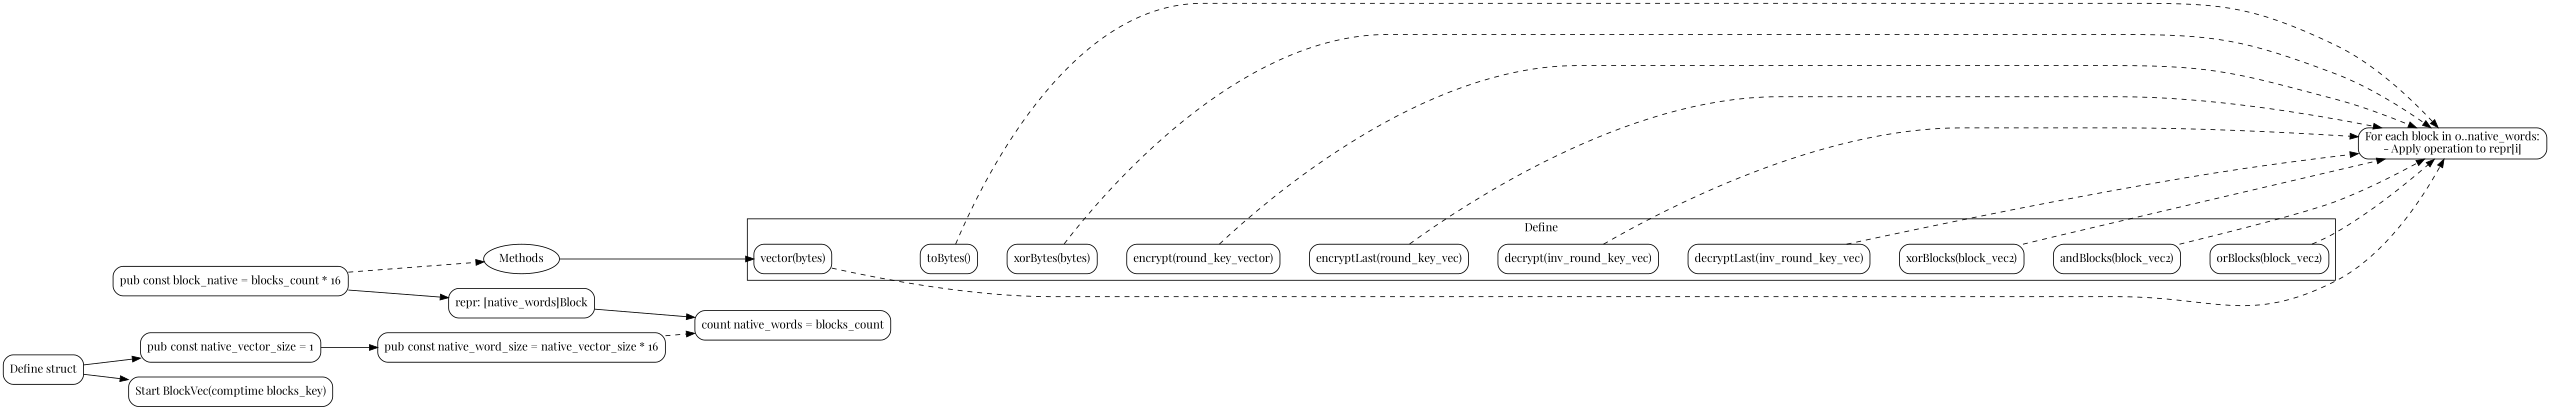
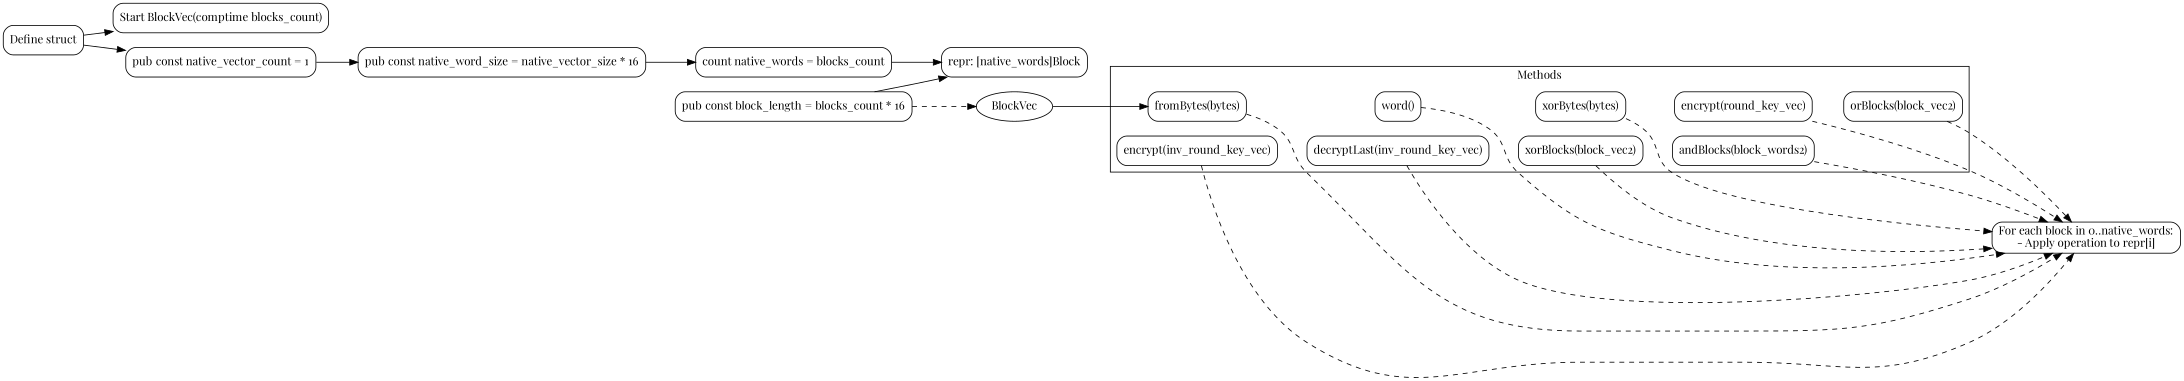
(1541, 228) -> (1540, 76)
(522, 259) -> (1014, 107)
(793, 259) -> (1197, 107)
(949, 259) -> (1398, 107)
(1203, 259) -> (1743, 107)
(1389, 259) -> none
(1578, 259) -> (1197, 151)
(2117, 259) -> (1743, 151)
(231, 281) -> (794, 107)
(641, 313) -> (913, 62)
(676, 335) -> (667, 62)
(231, 347) -> (221, 62)
(231, 392) -> (221, 18)
